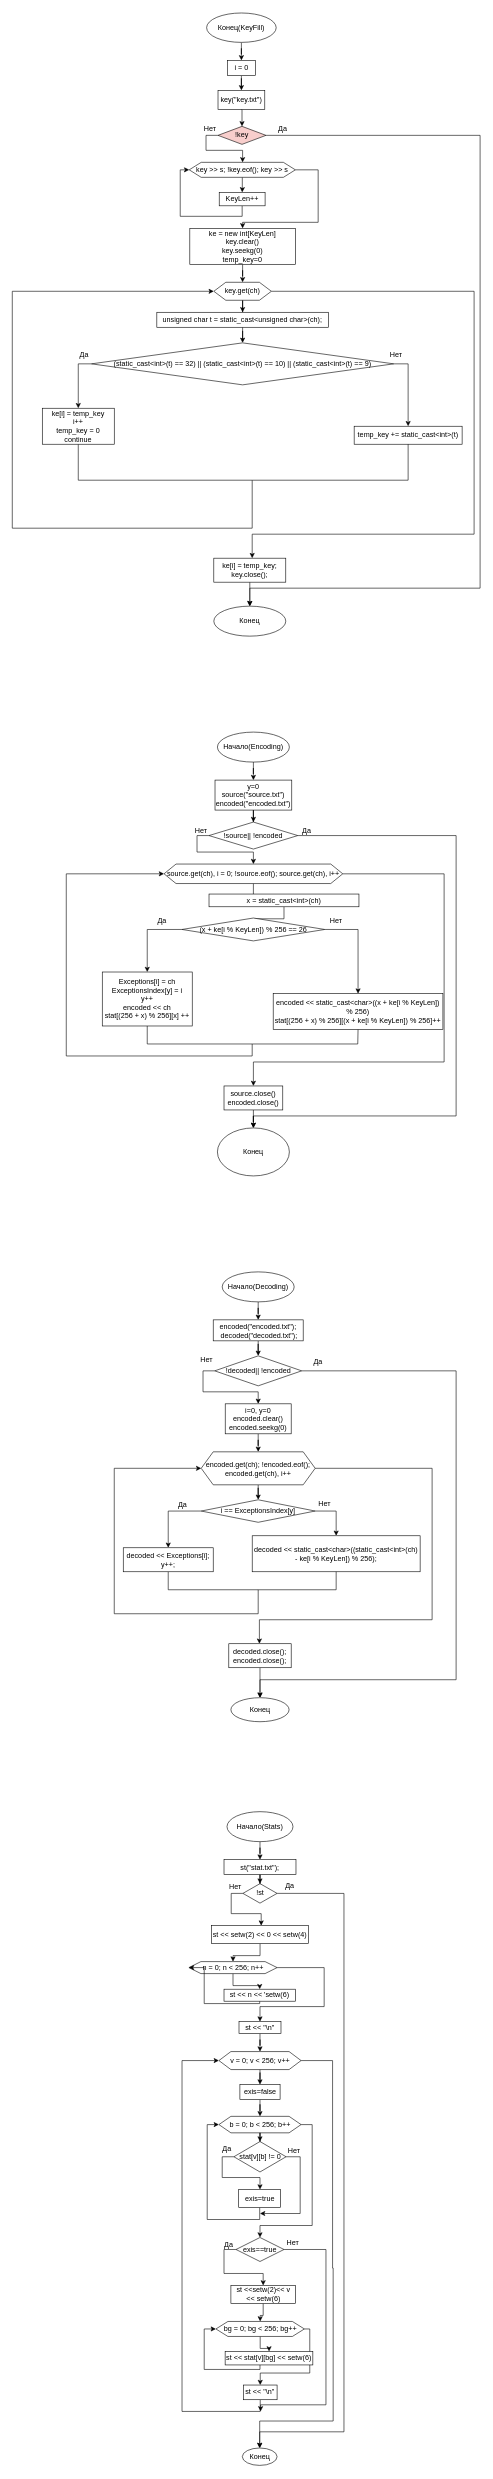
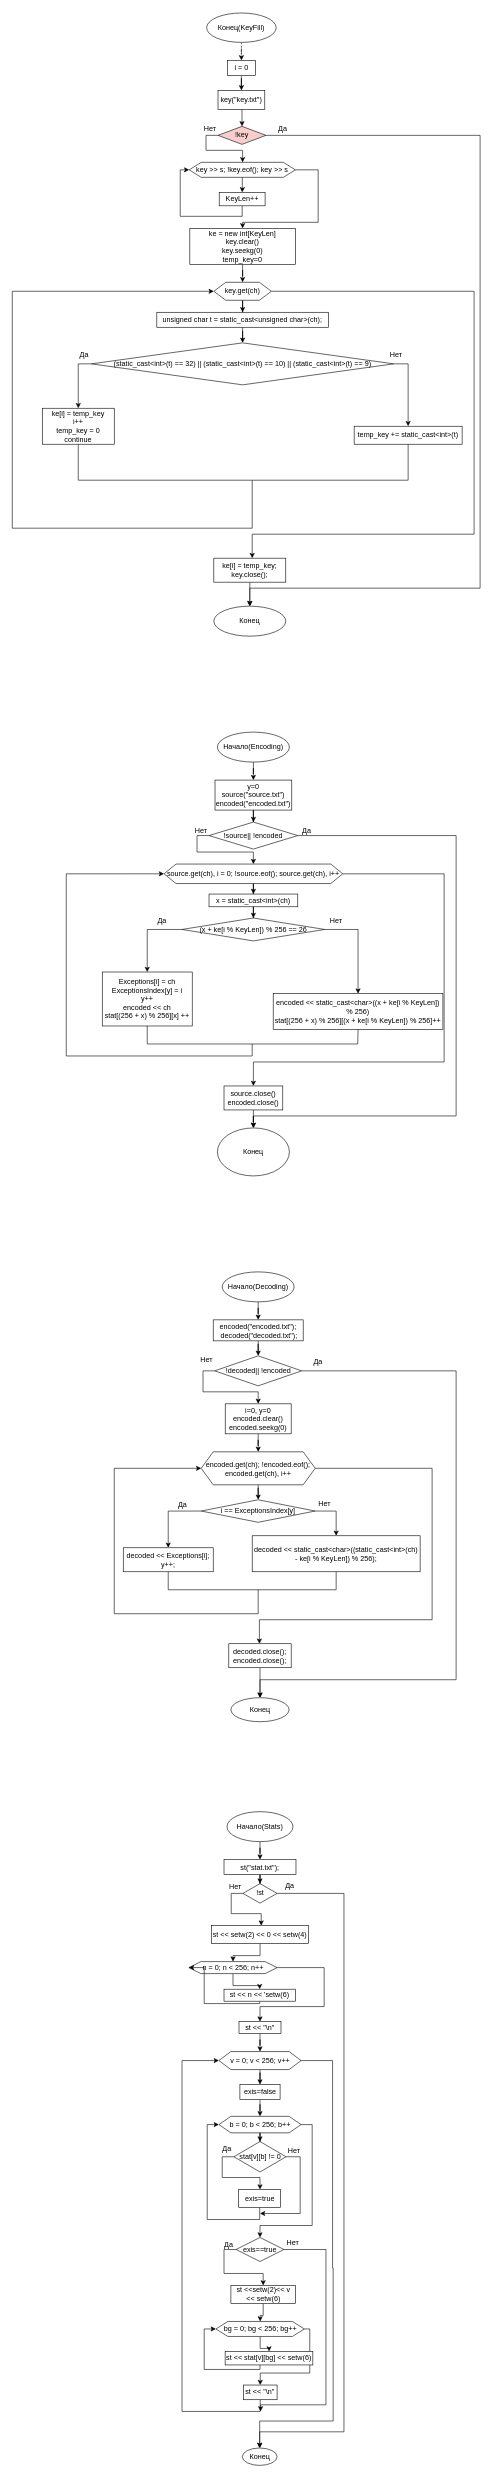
(242, 53) -> (242, 53)
(284, 900) -> (254, 900)
